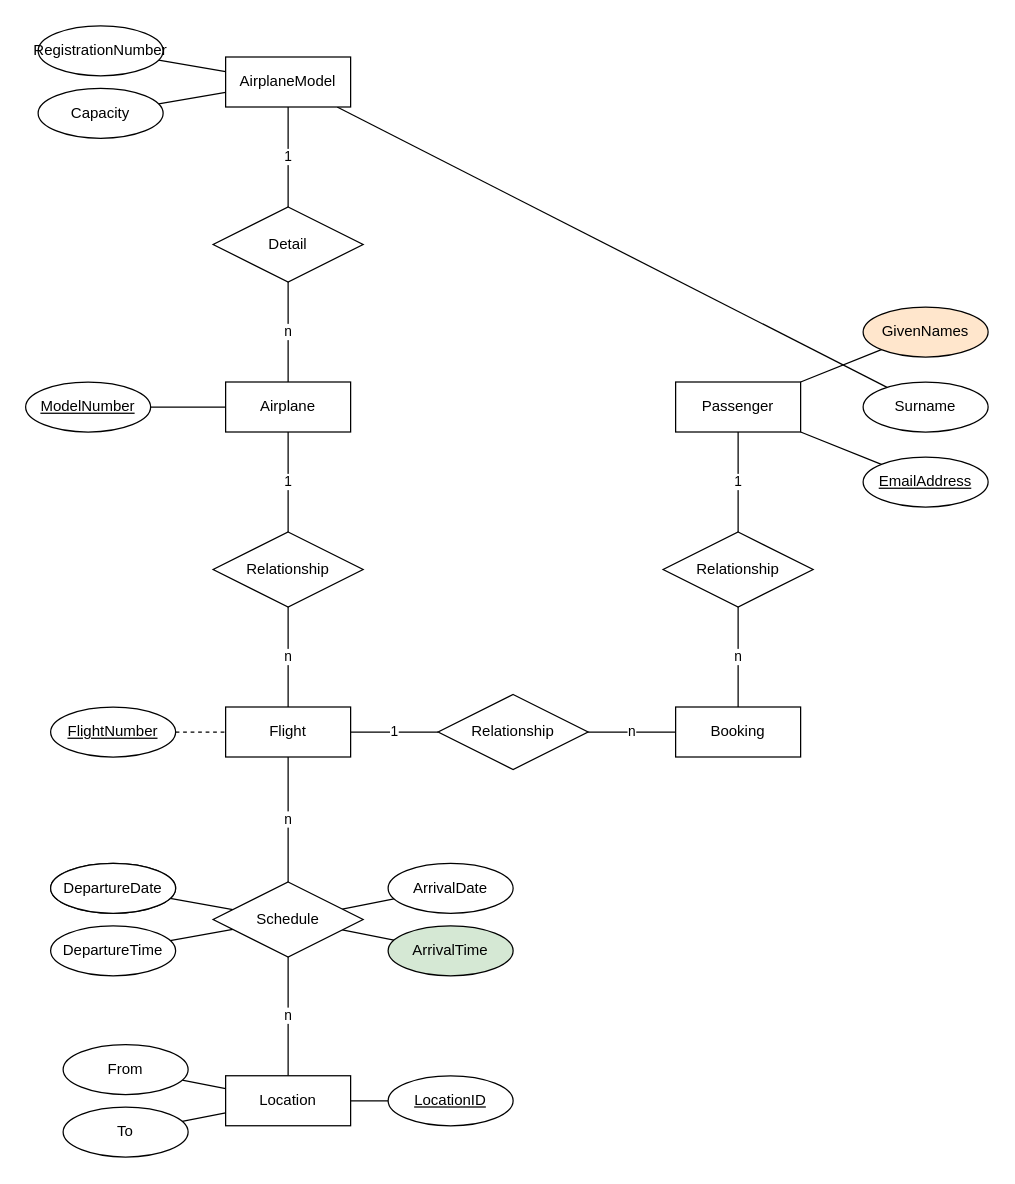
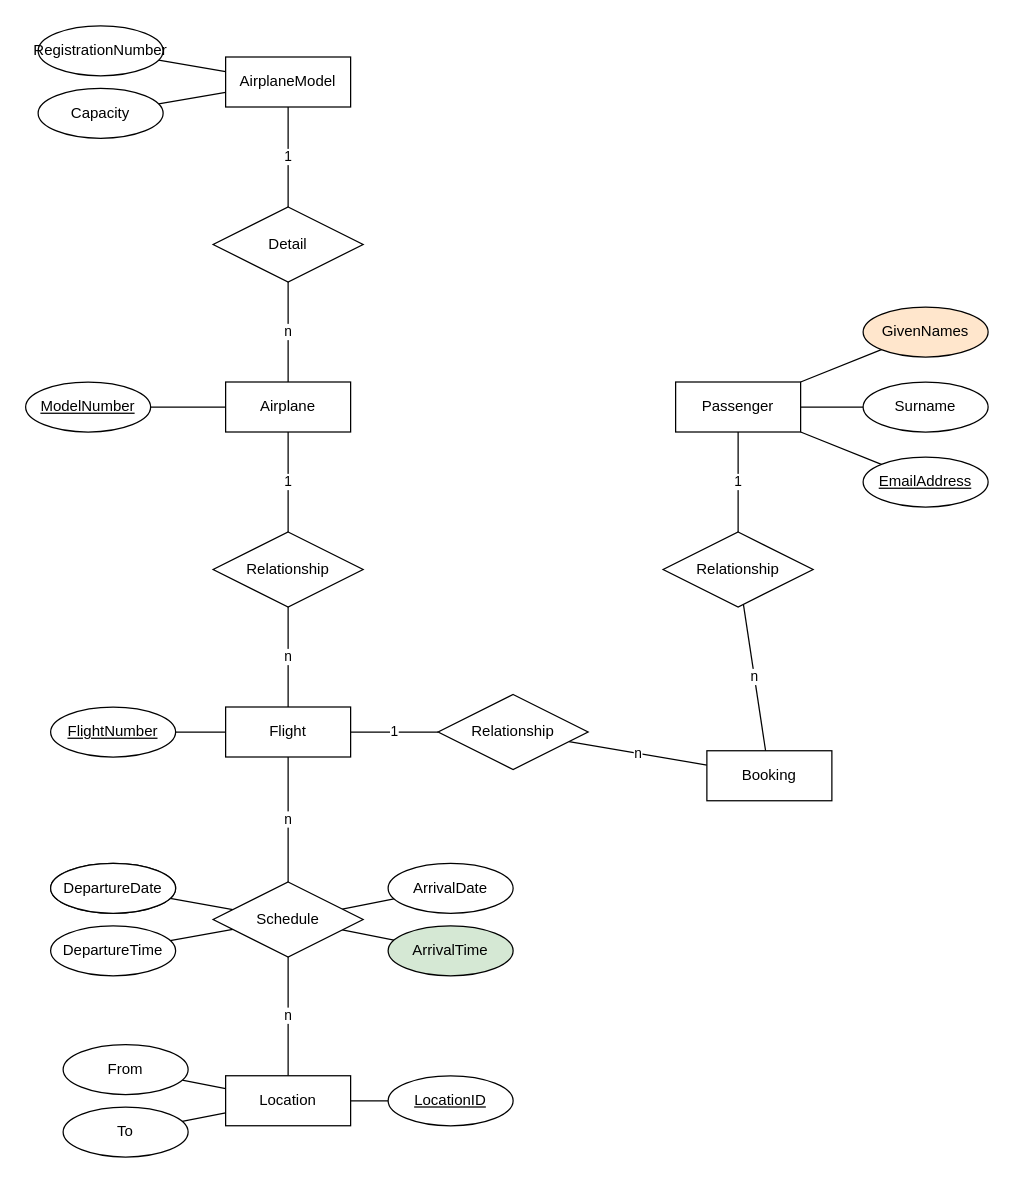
(613, 247) -> (832, 407)
(201, 732) -> (201, 732)
(738, 732) -> (769, 776)
